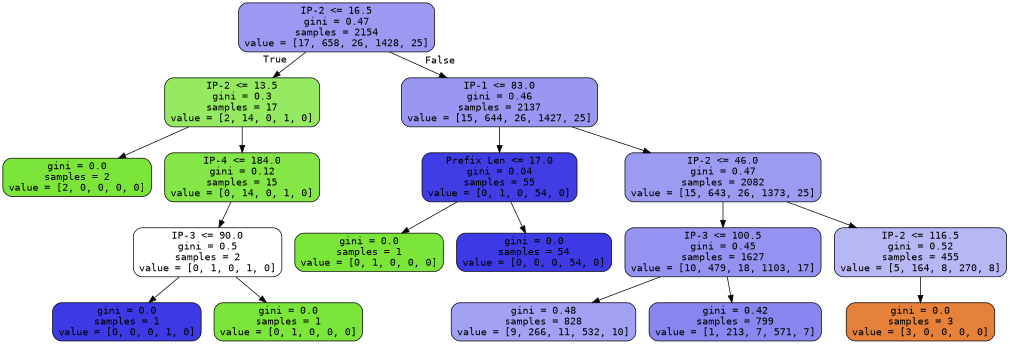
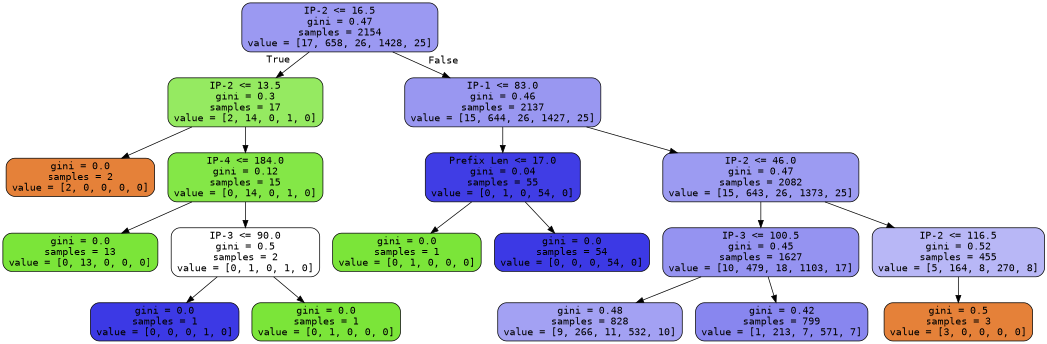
(77, 177) -> (80, 177)
none -> (80, 252)
(921, 322) -> (958, 322)
